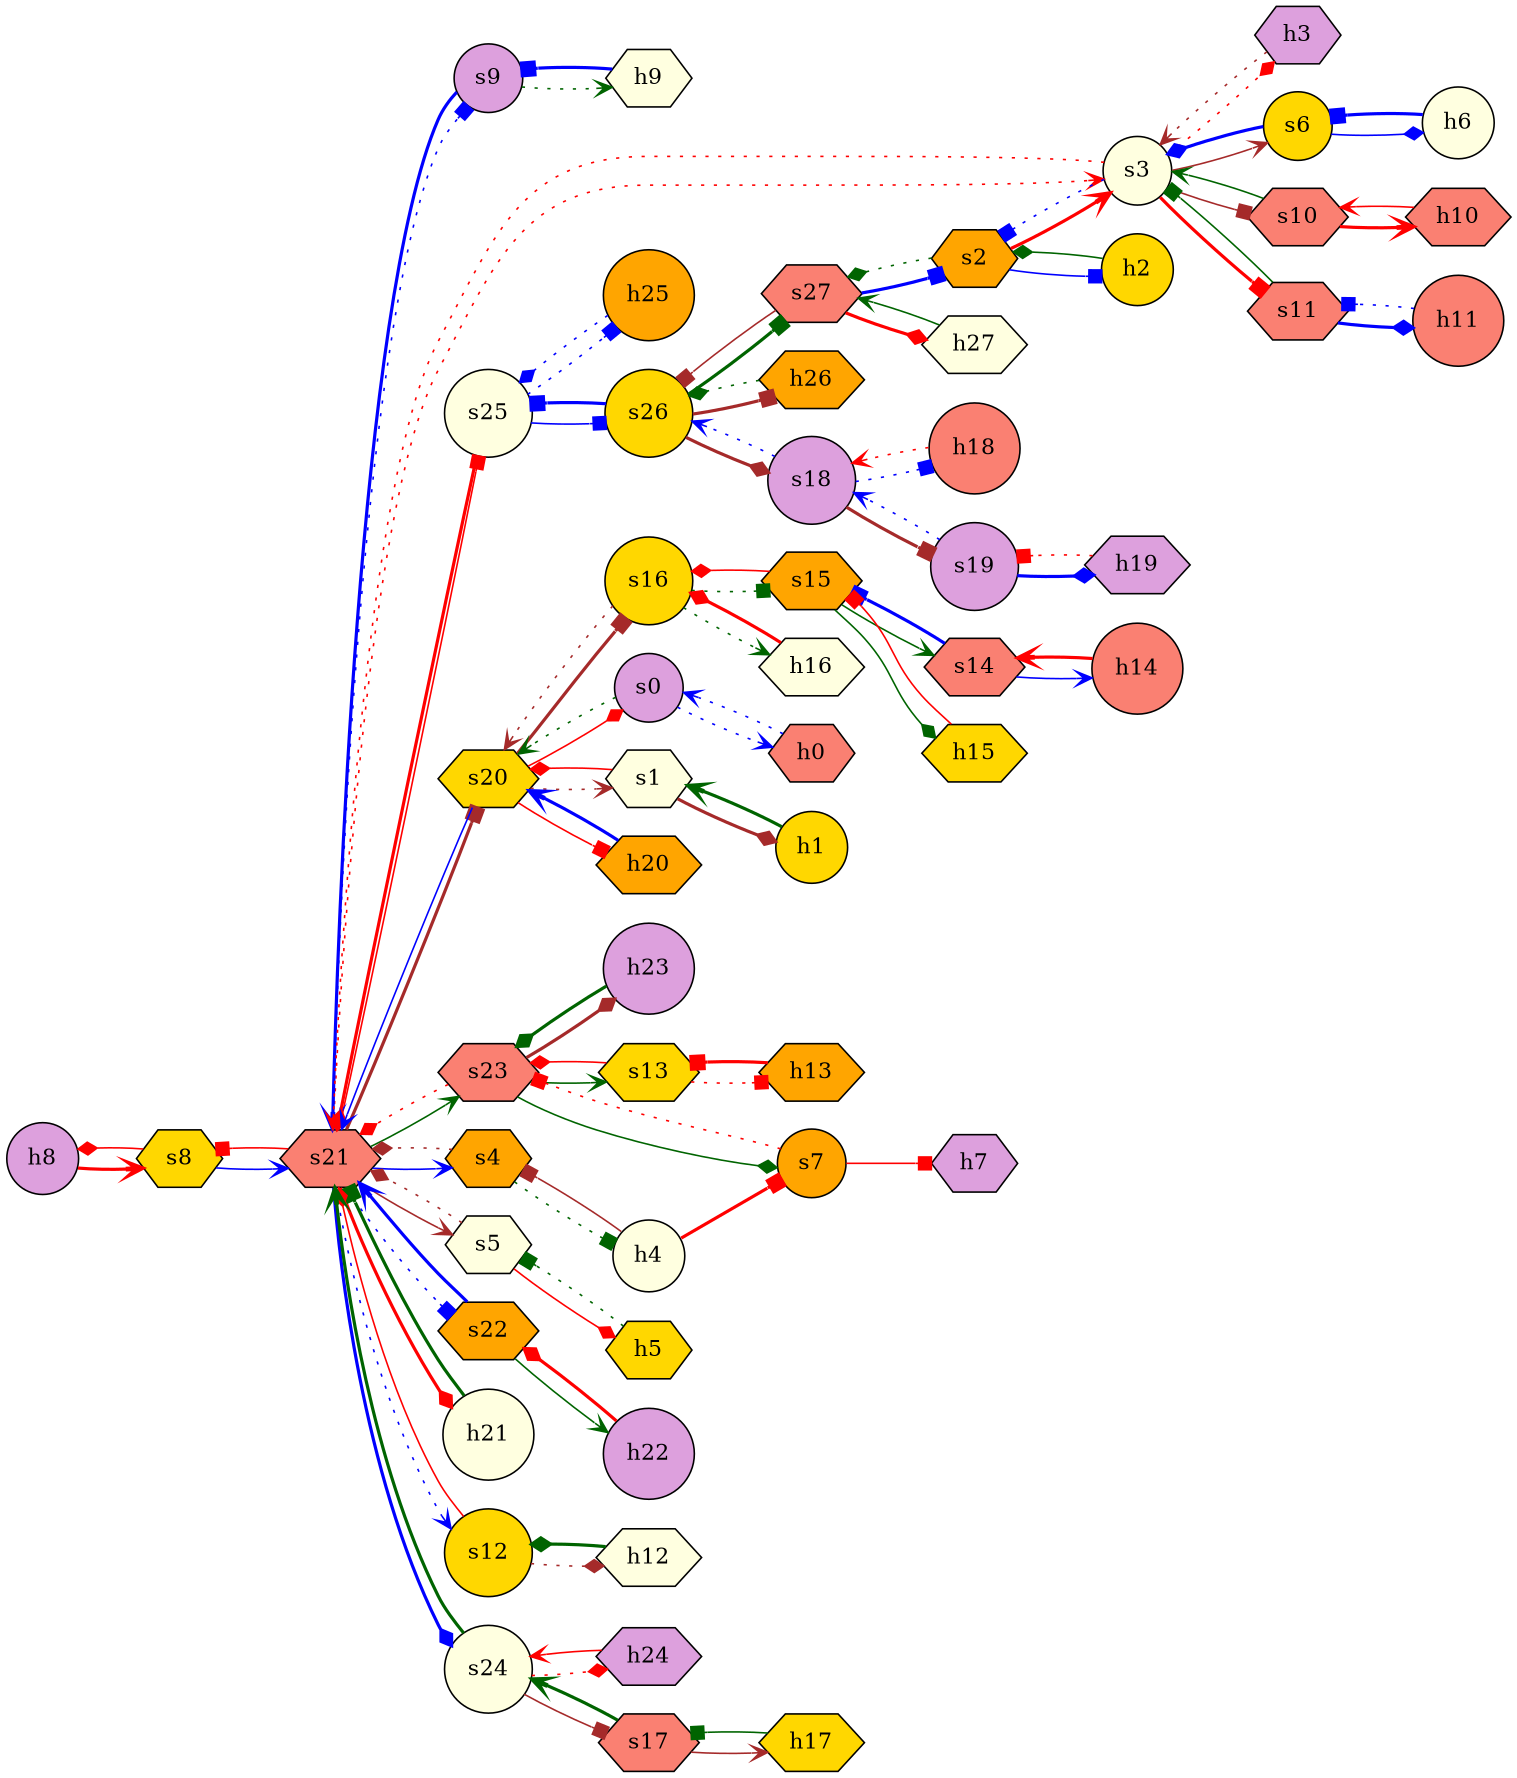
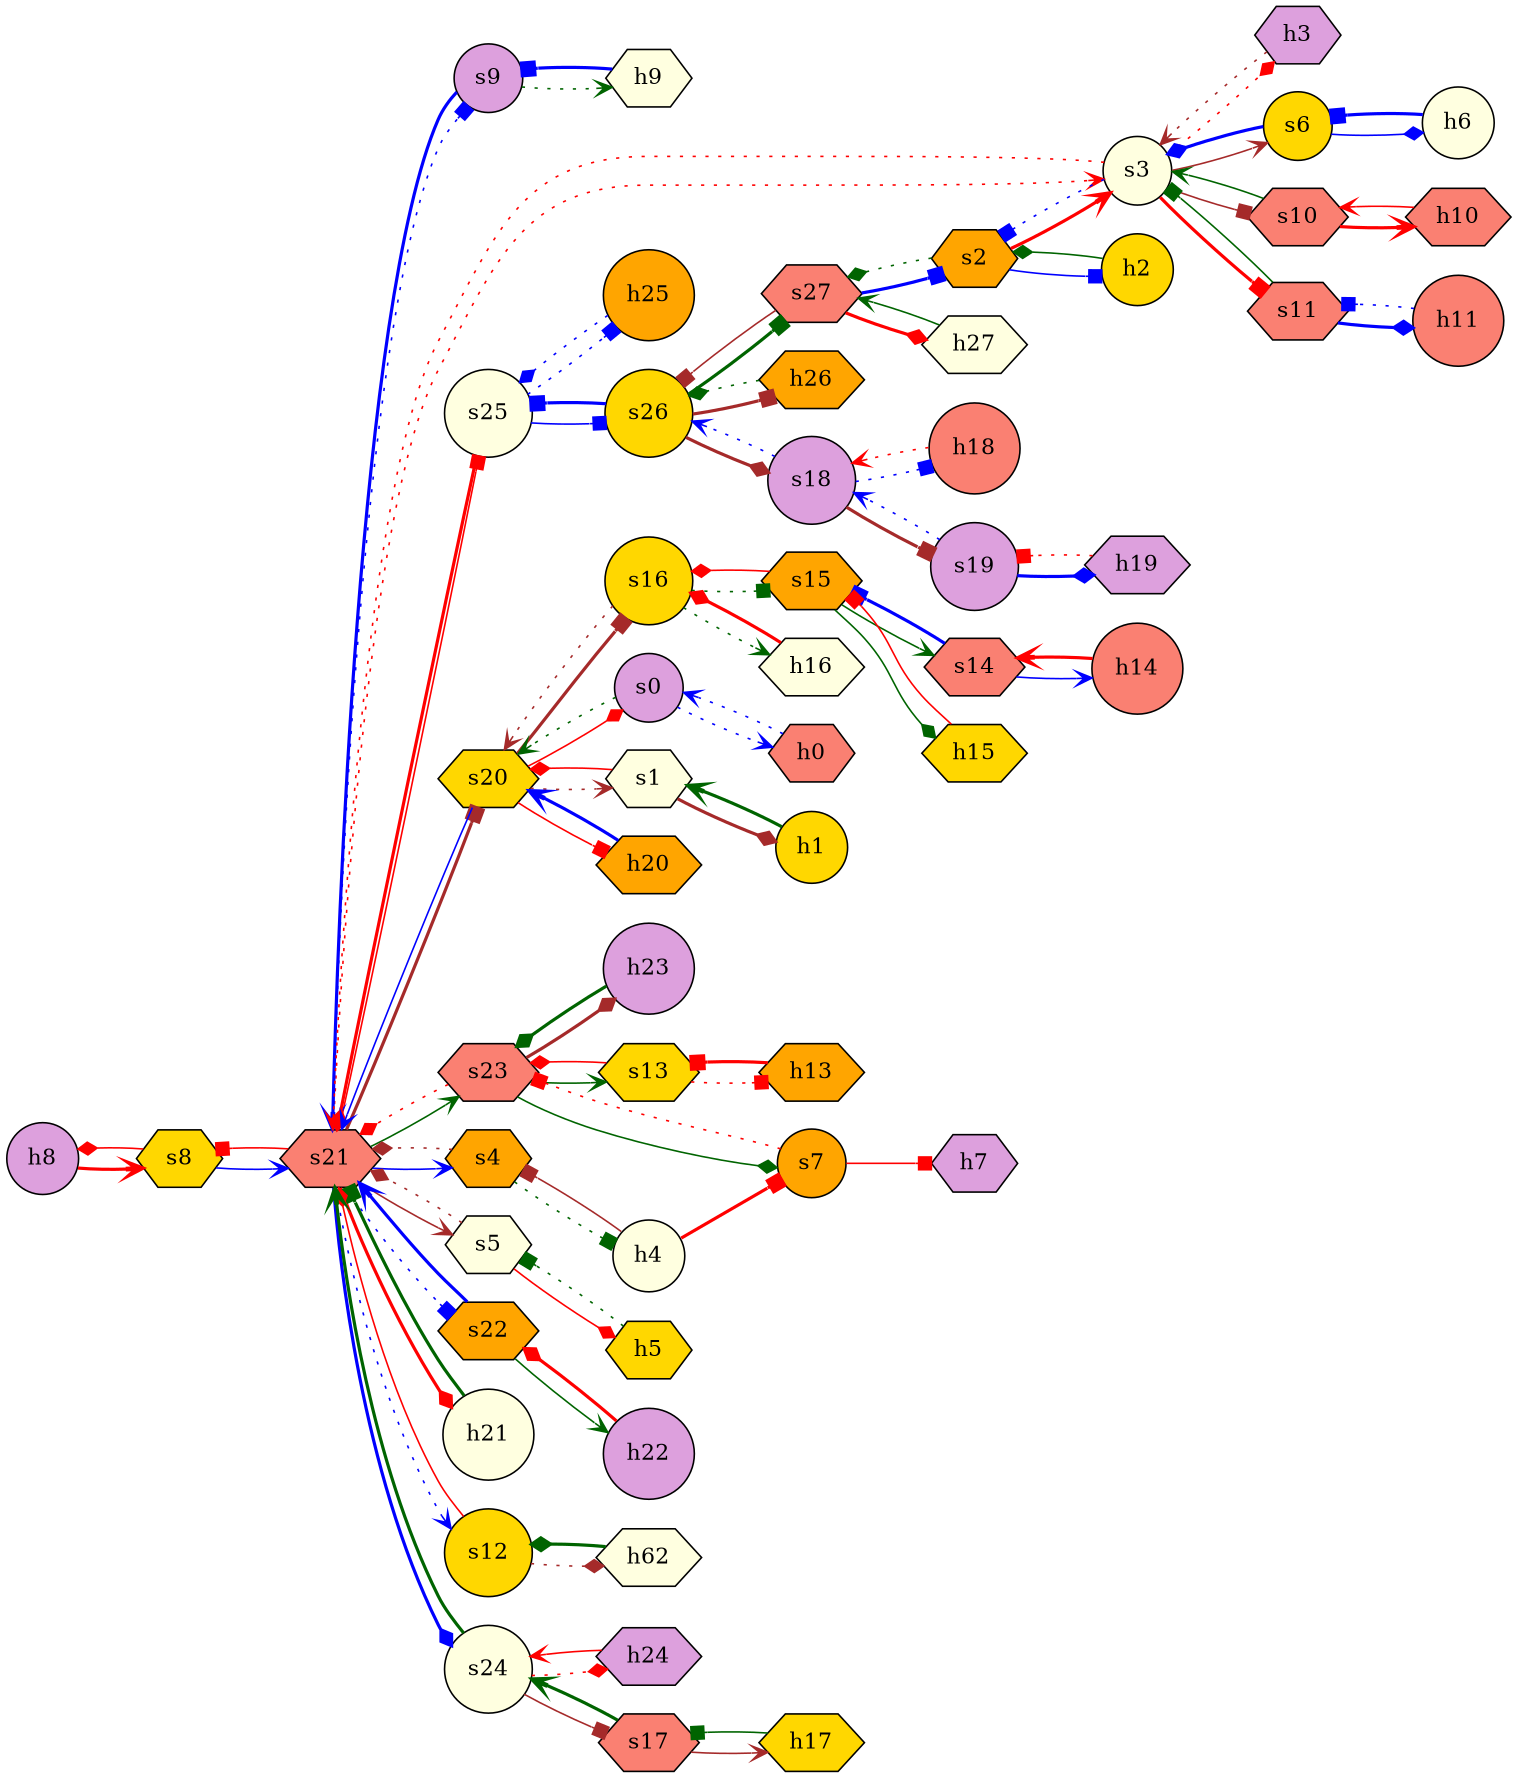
(649, 1558) -> (649, 1558)
